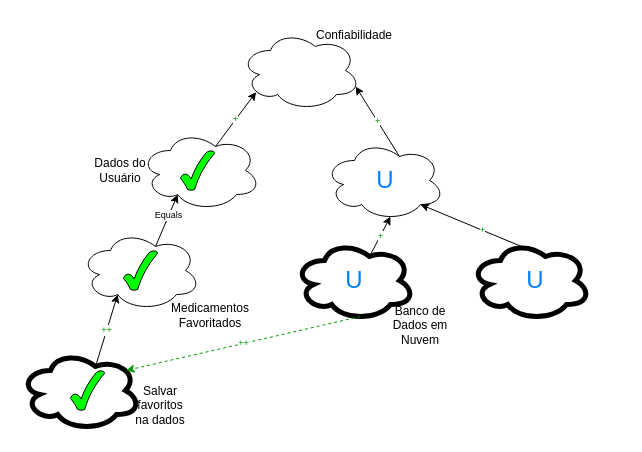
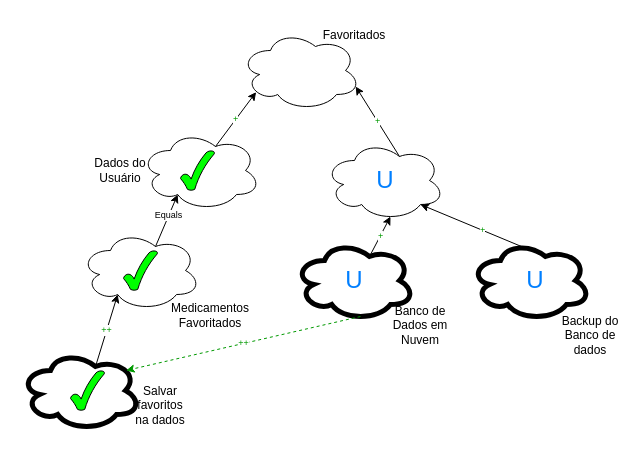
(355, 36) -> (355, 36)
none -> (591, 336)
